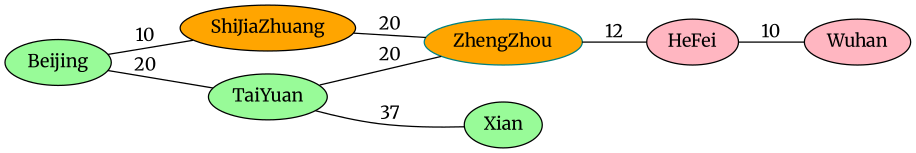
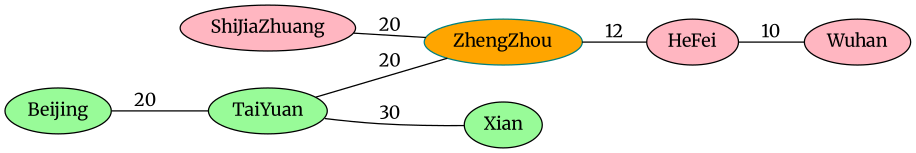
(268, 28) -> (268, 28)
(151, 47) -> none
(390, 114) -> (390, 114)
